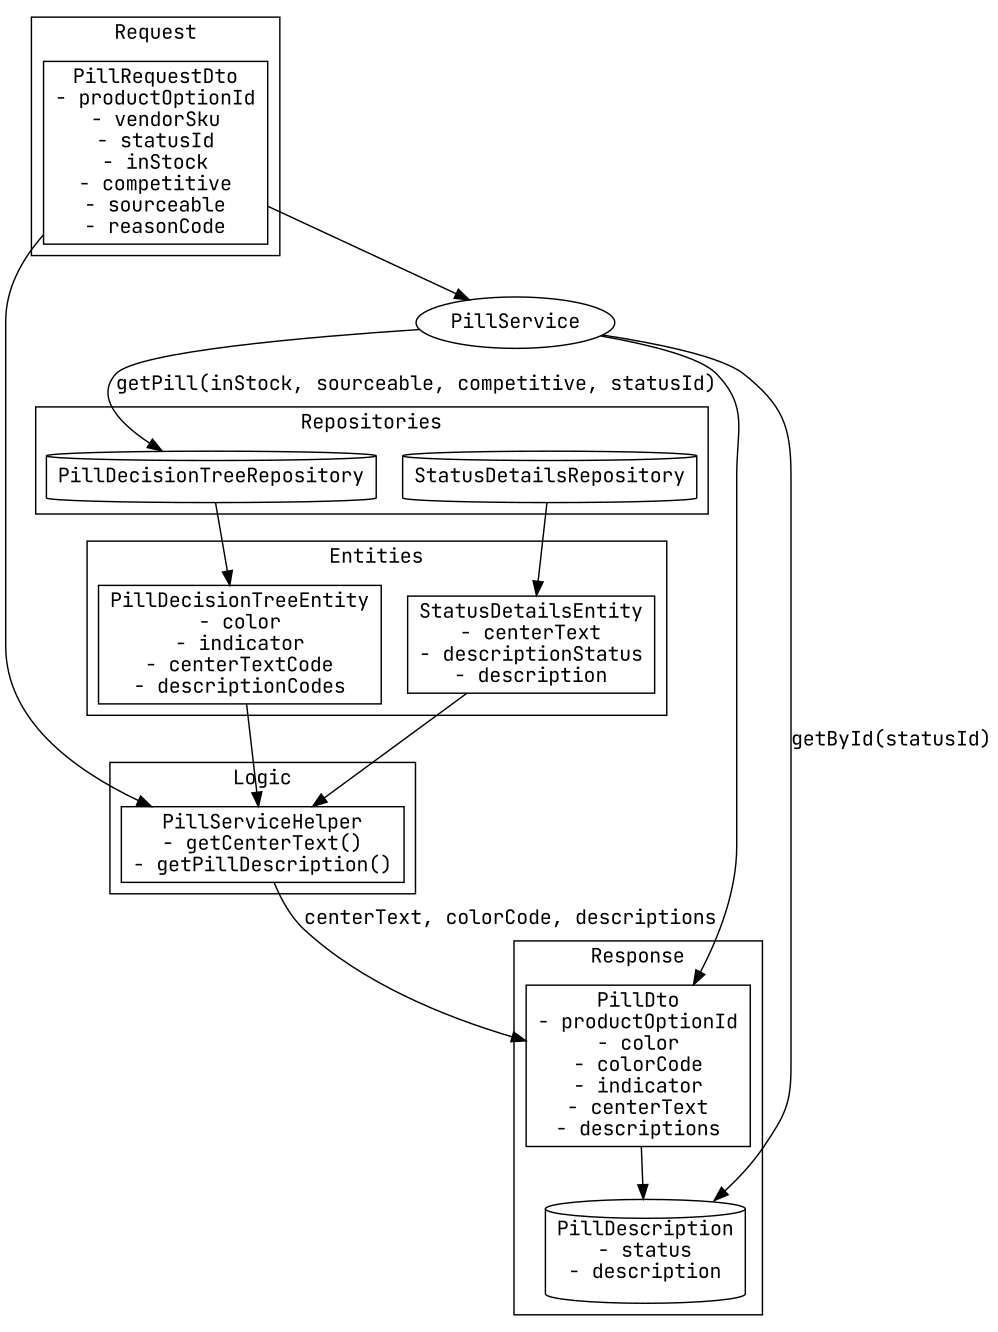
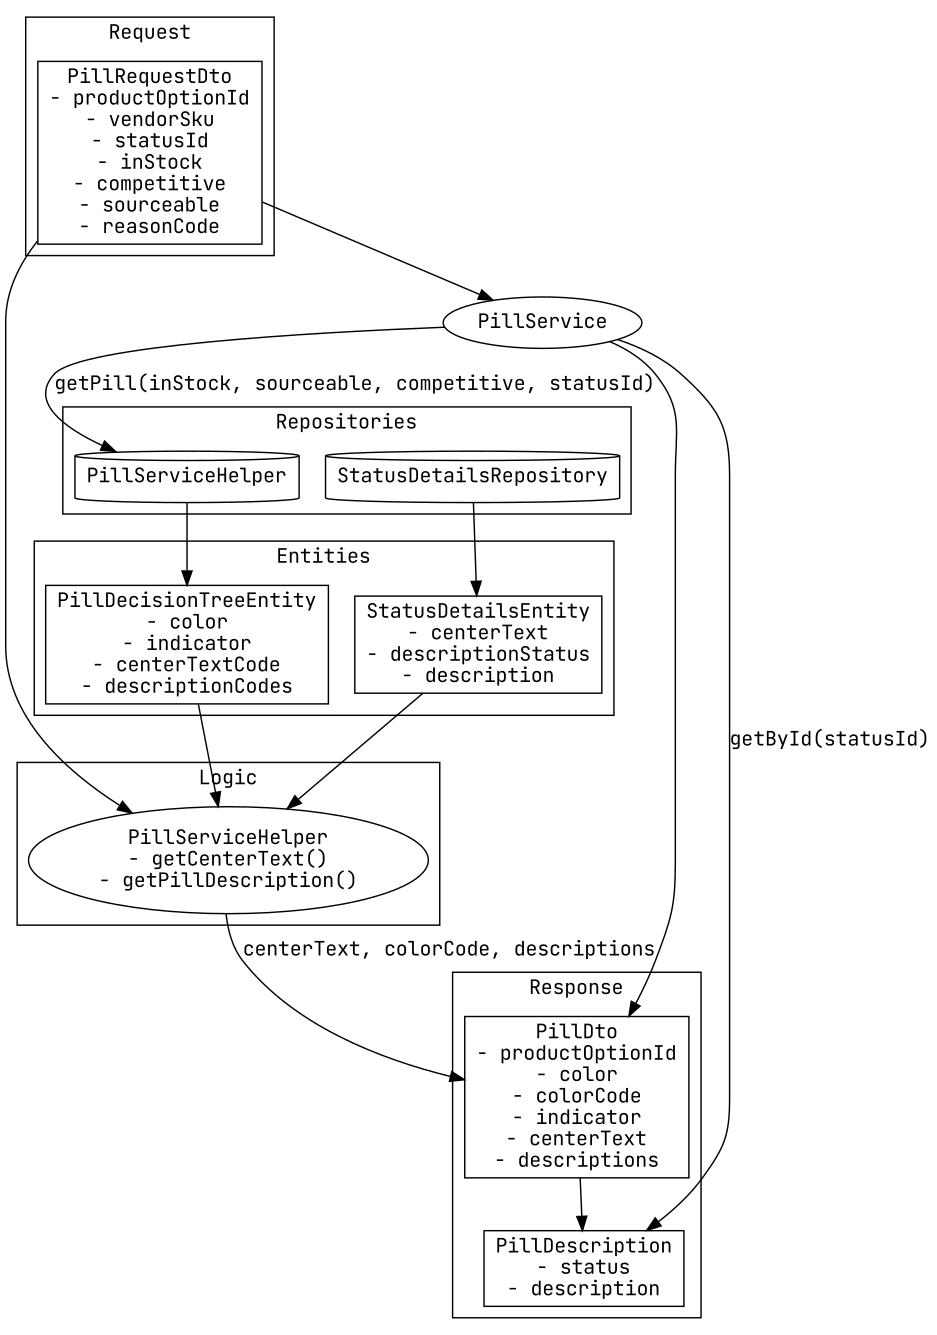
(211, 477) -> (187, 477)
(263, 845) -> (228, 860)
(645, 1251) -> (584, 1269)
